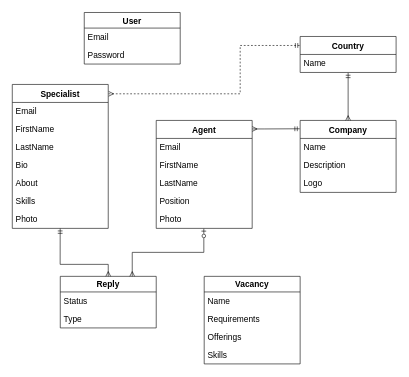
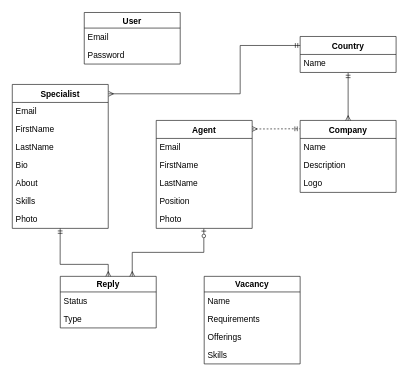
(227, 94) -> (227, 94)
(276, 129) -> (276, 129)
